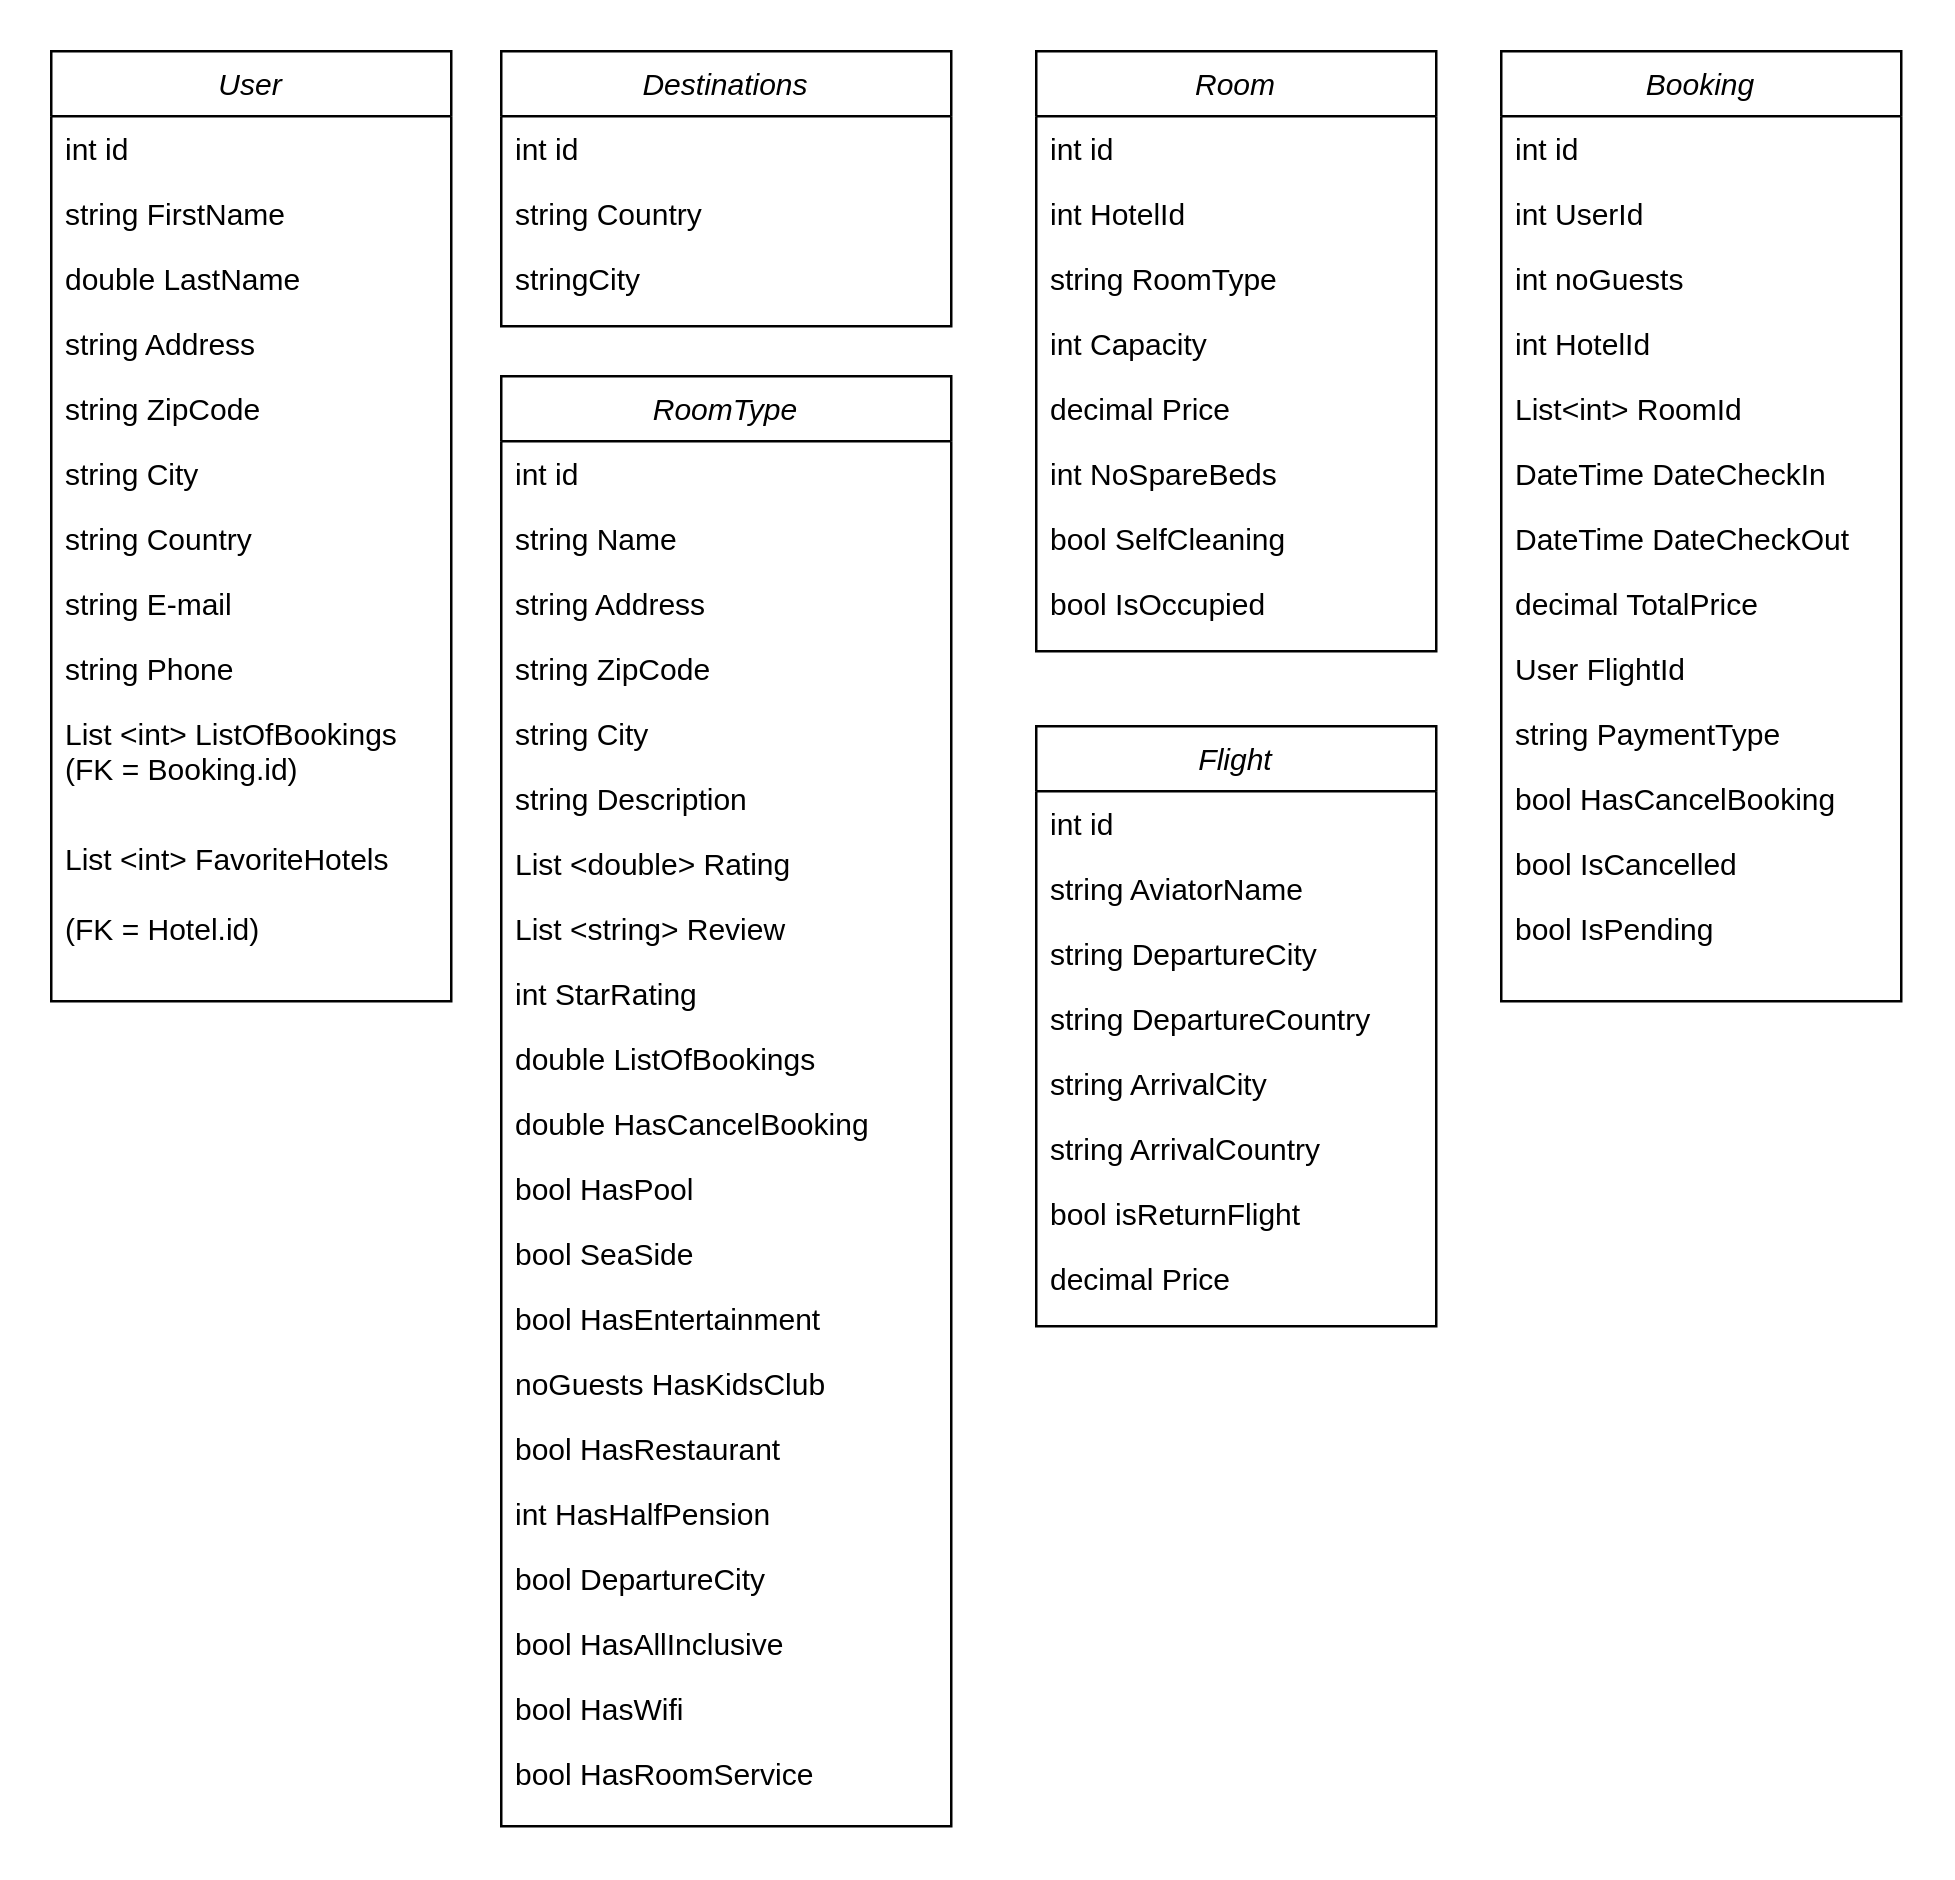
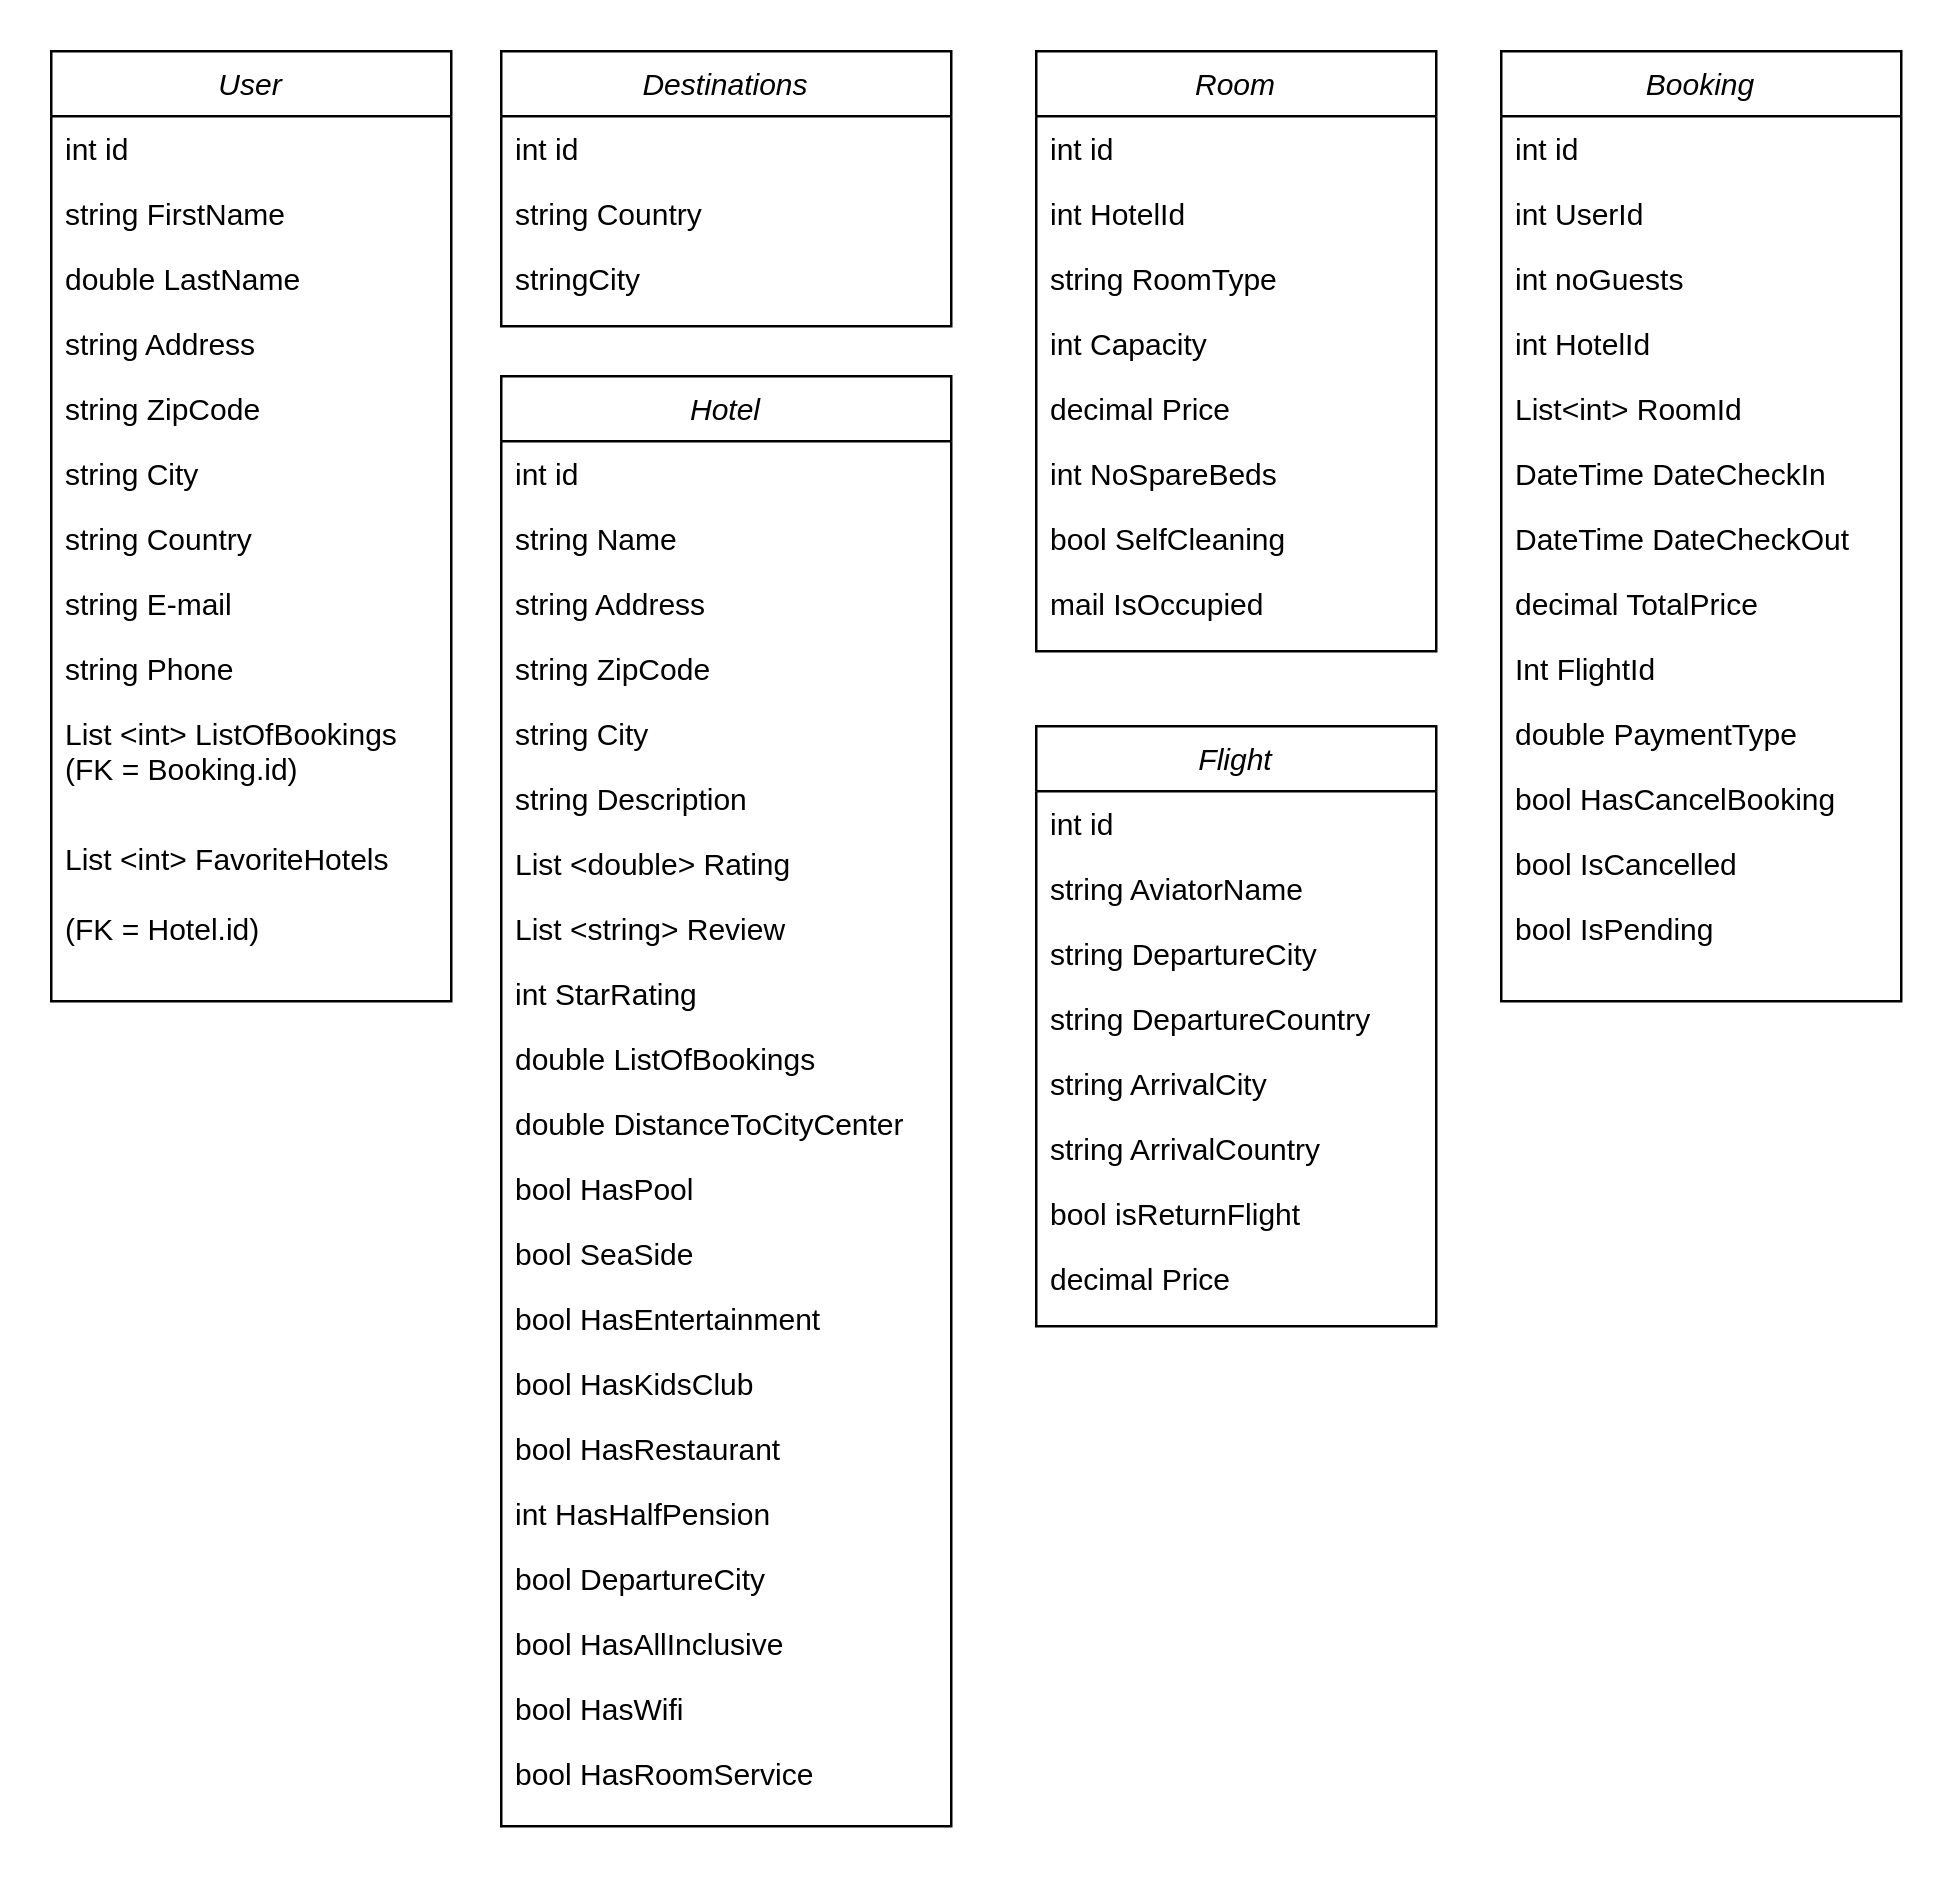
(725, 410) -> (725, 410)
(1164, 605) -> (1160, 605)
(1613, 670) -> (1604, 670)
(1658, 735) -> (1658, 735)
(693, 1125) -> (726, 1125)
(671, 1385) -> (634, 1385)
